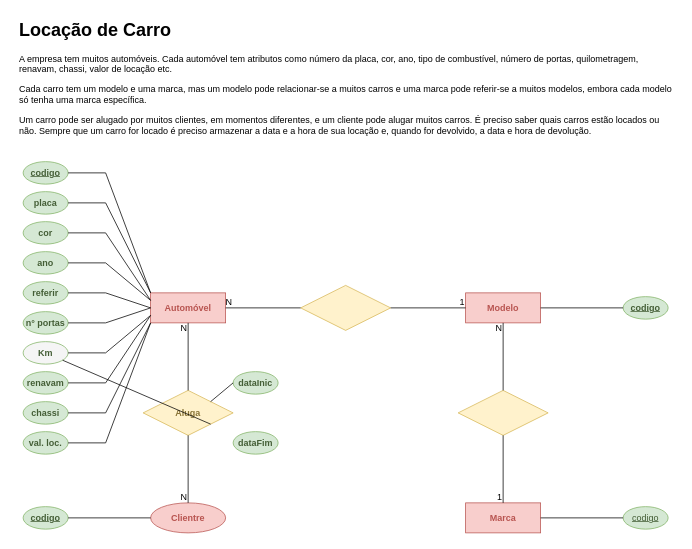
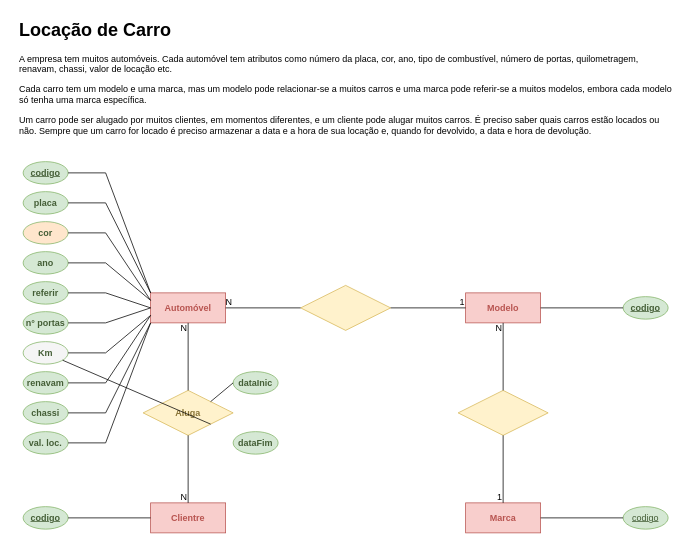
(45, 233) -> (45, 233)
(188, 518) -> (188, 518)
